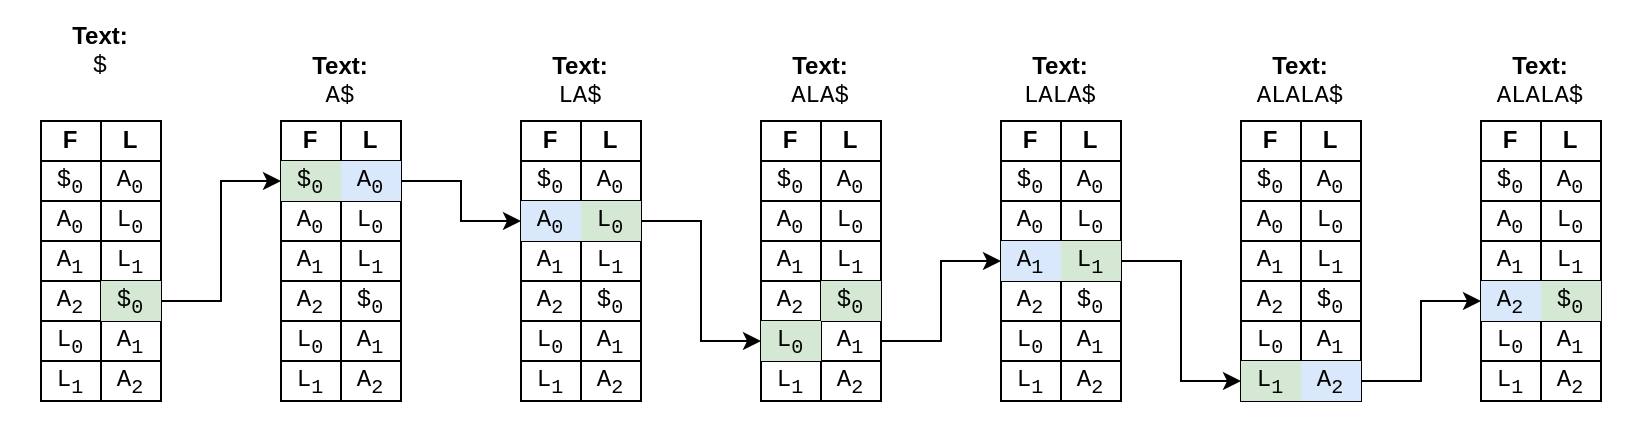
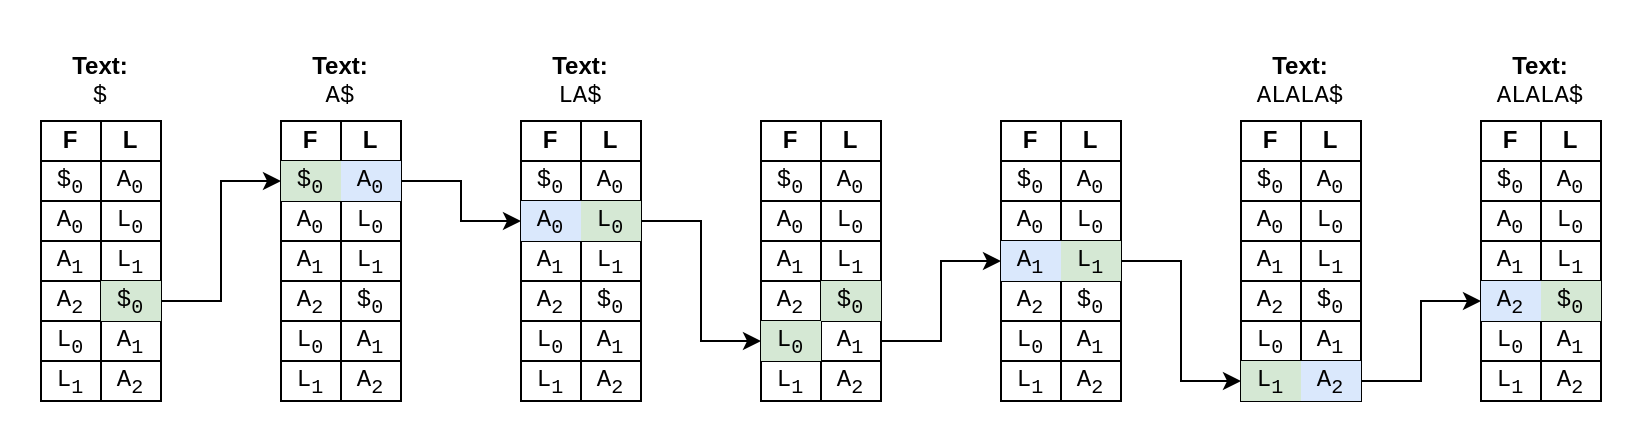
(101, 51) -> (101, 81)
(821, 81) -> none
(1061, 81) -> none
